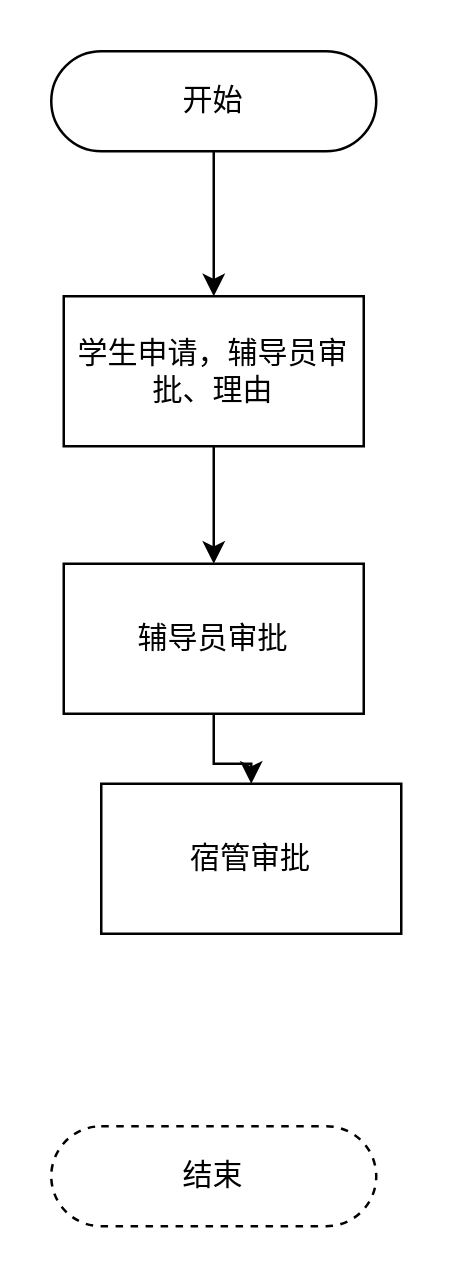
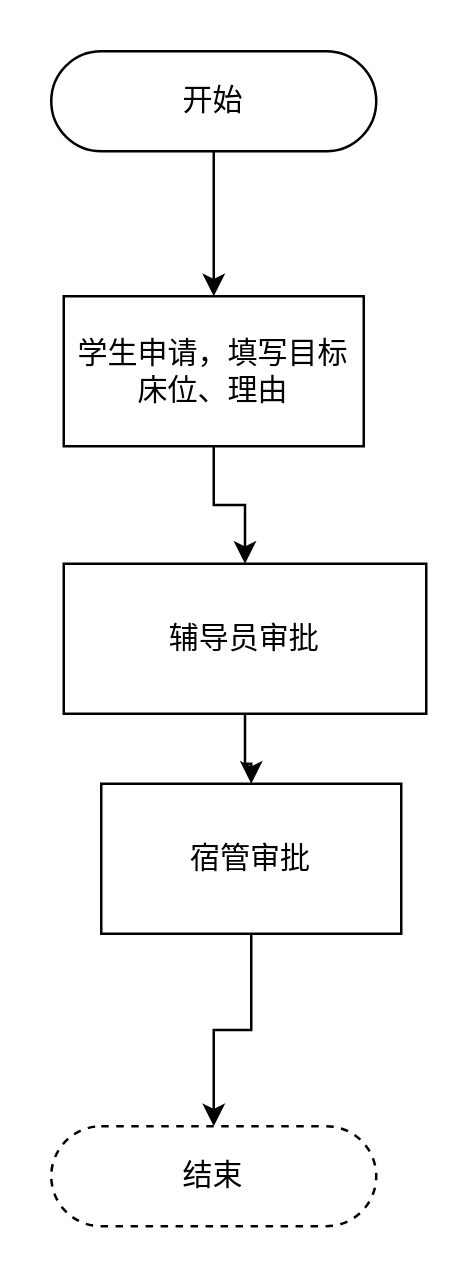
(214, 371) -> (214, 371)
(214, 639) -> (245, 639)
none -> (241, 1030)
